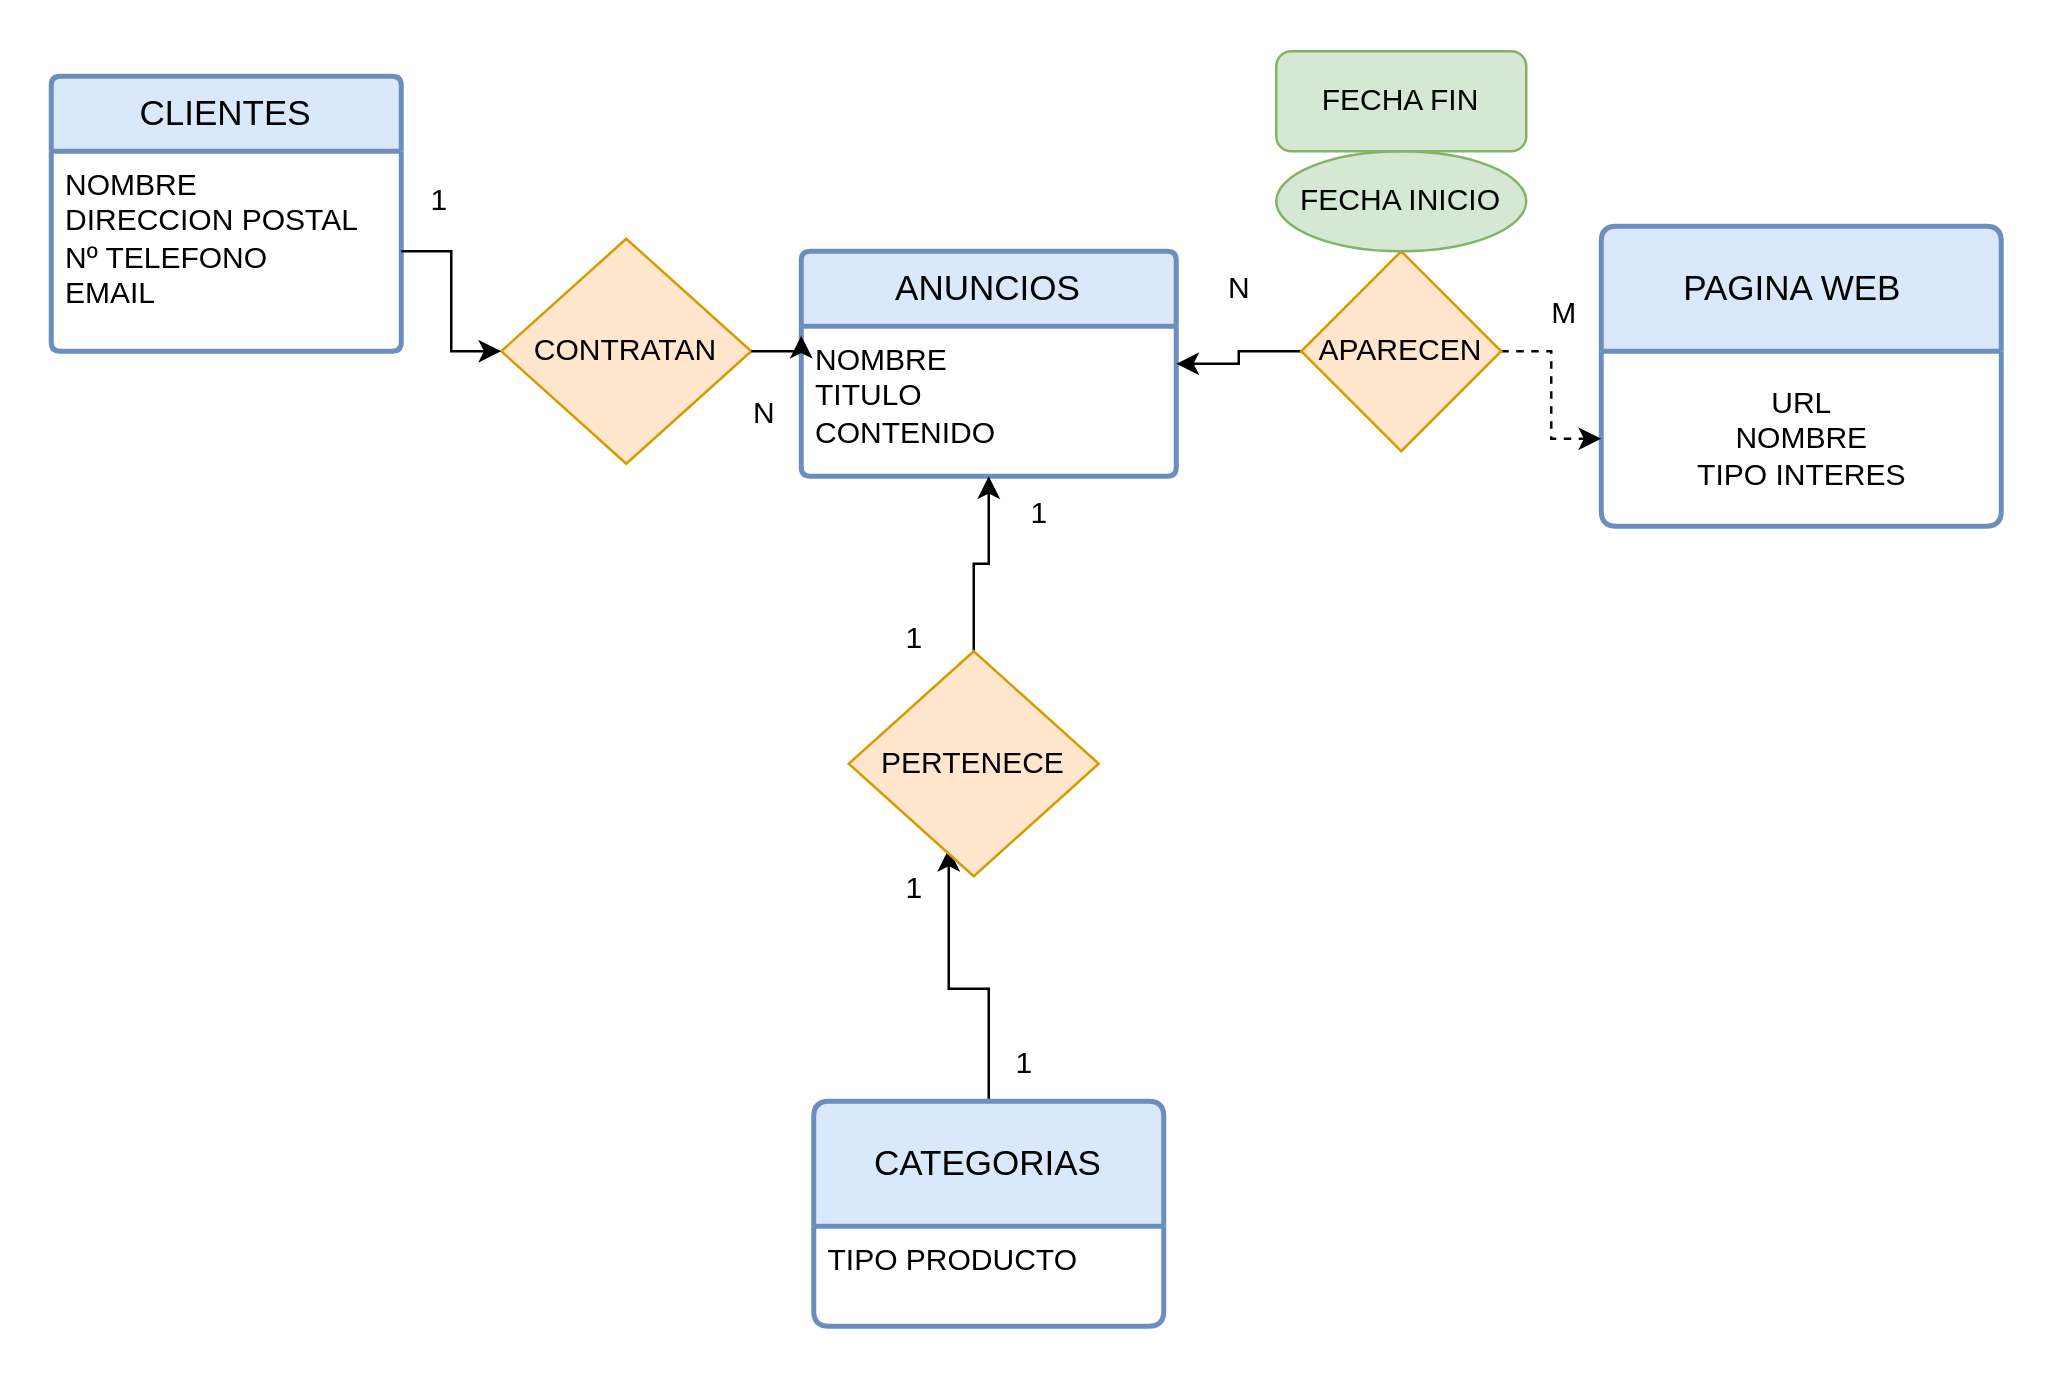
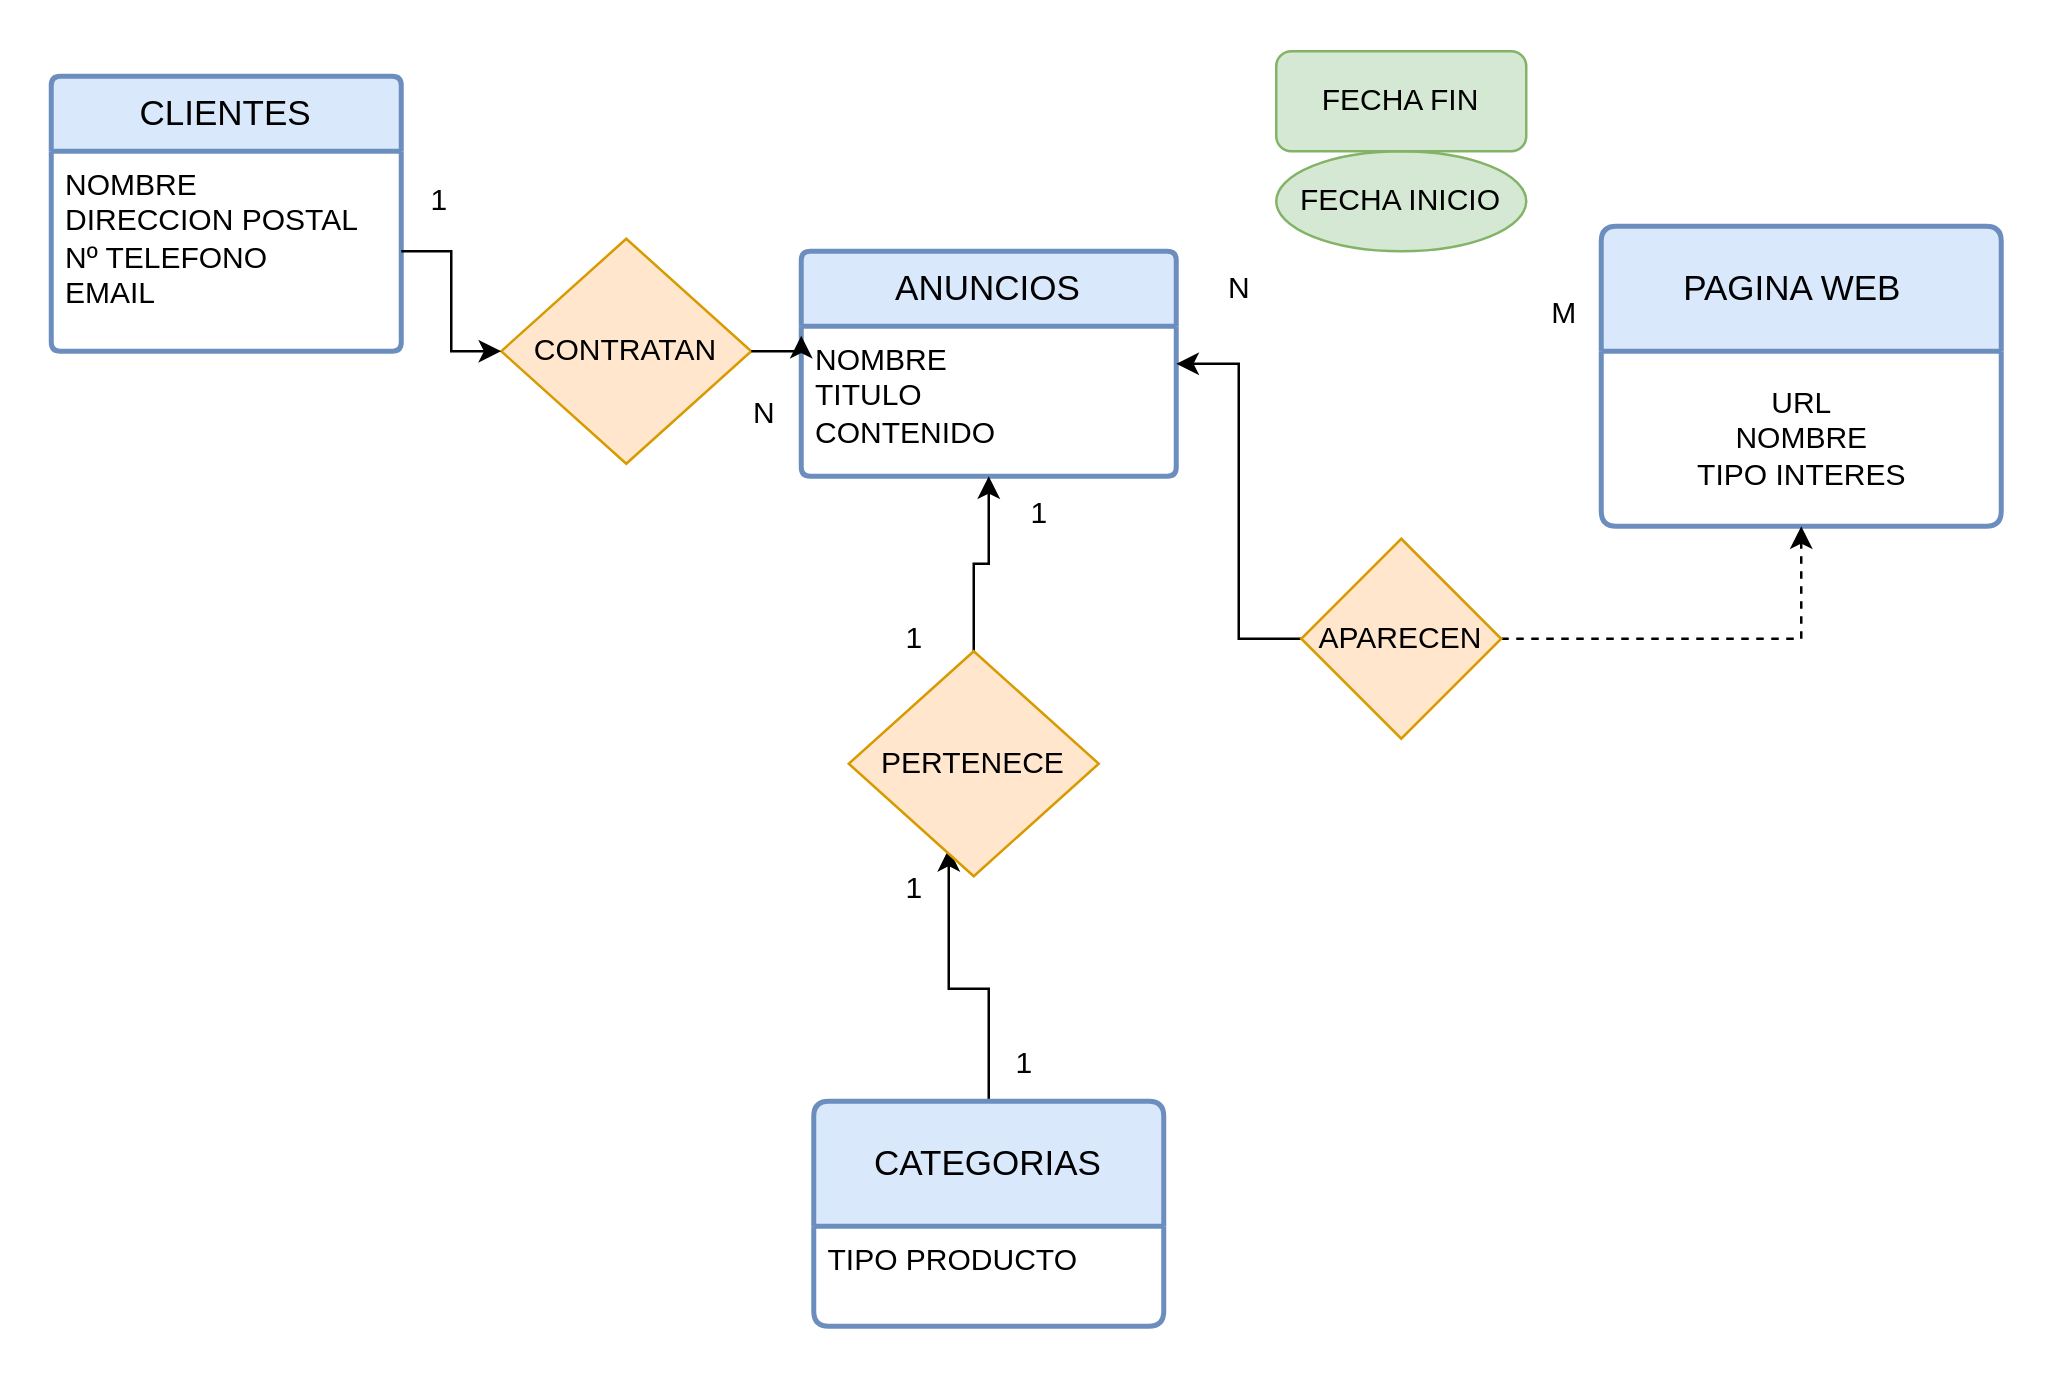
(1401, 351) -> (1401, 639)
